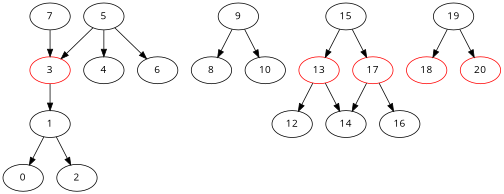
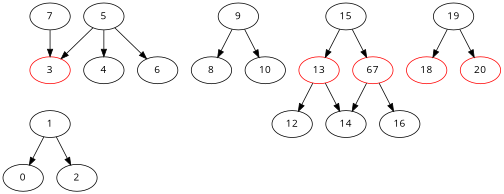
(373, 70) -> (373, 70)
(50, 93) -> none
